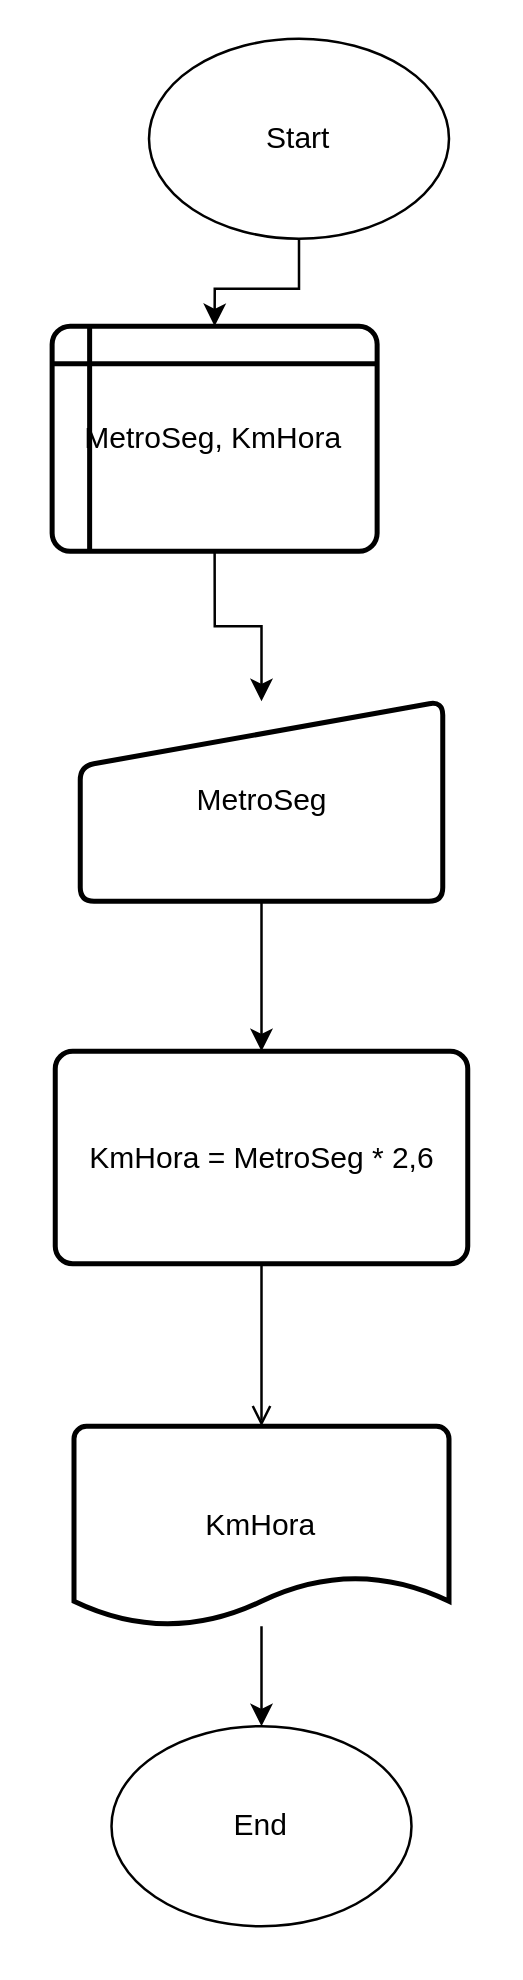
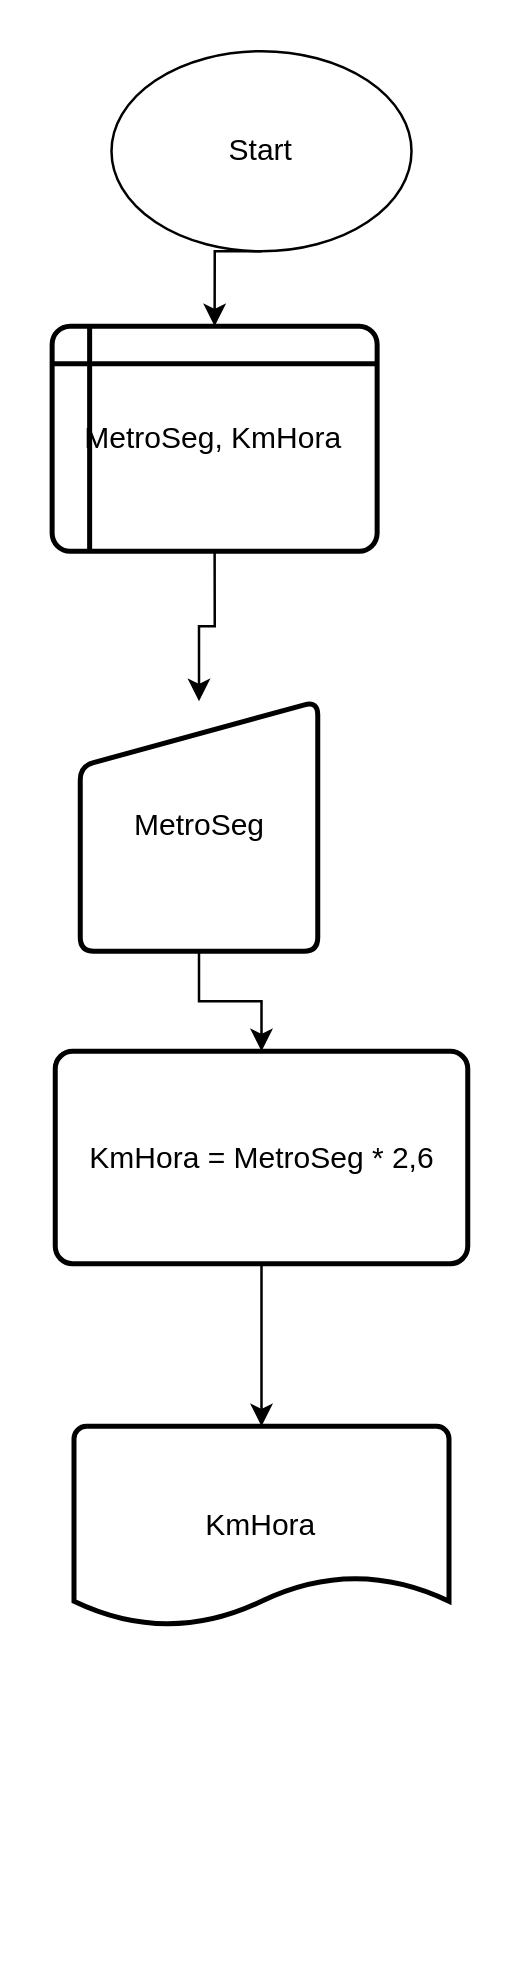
(299, 139) -> (261, 151)
(261, 801) -> (199, 826)
(261, 1412) -> (261, 1408)
(261, 1668) -> none
(261, 1826) -> none
